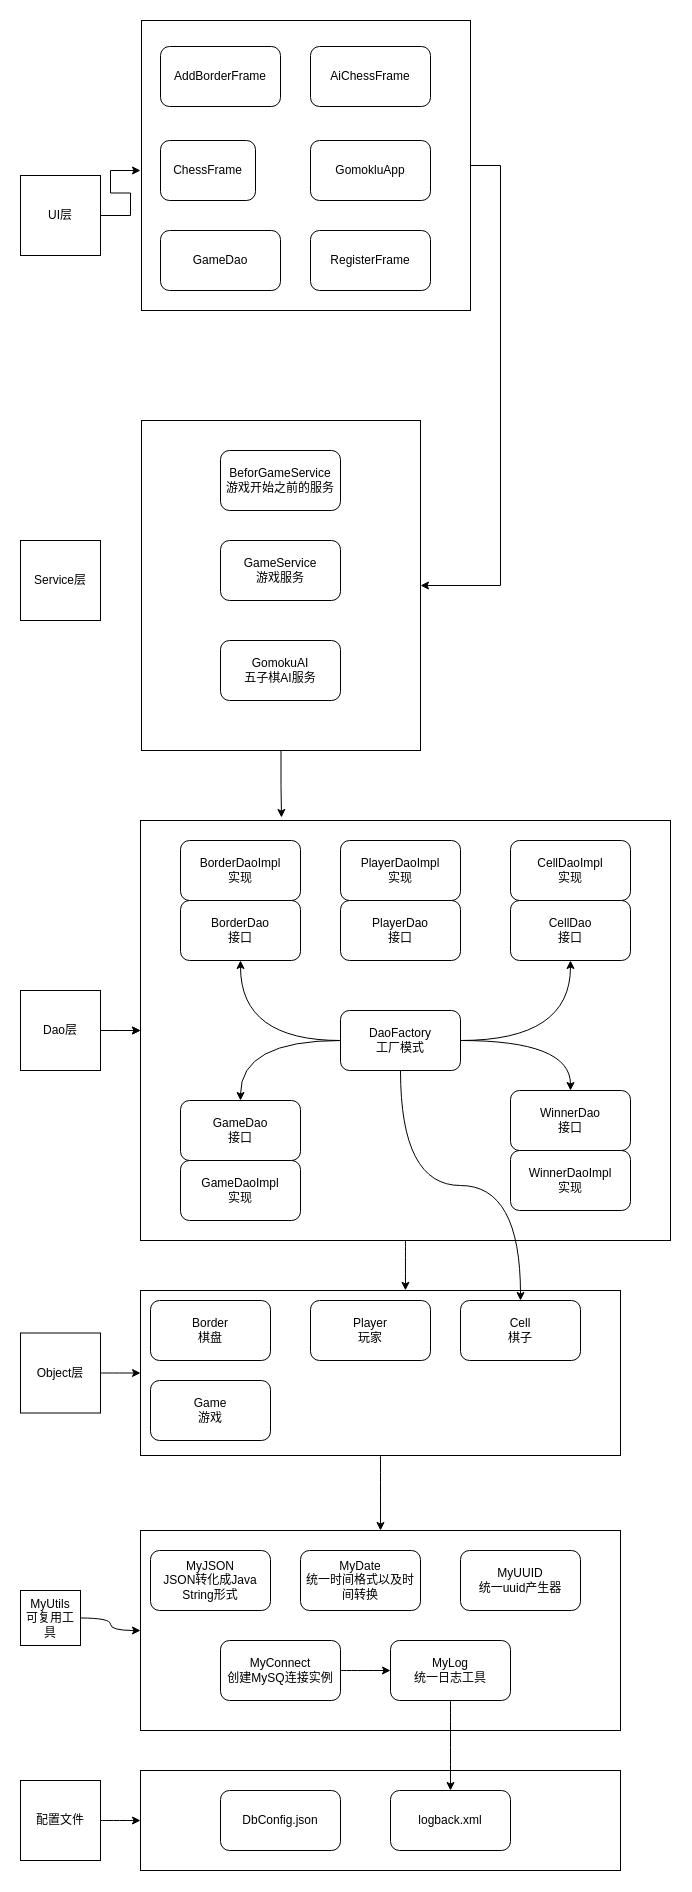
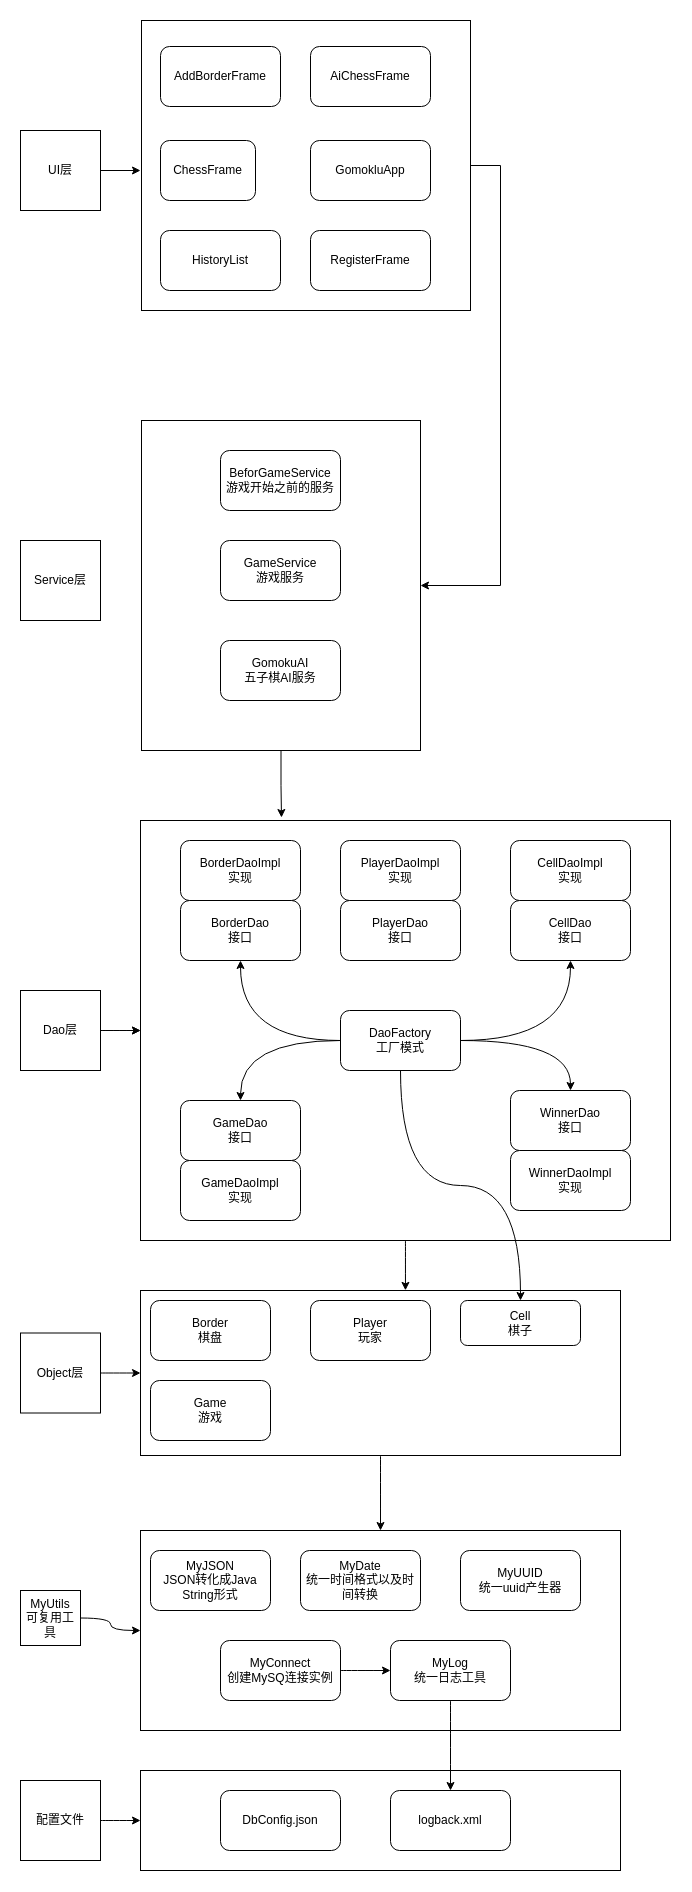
(61, 216) -> (61, 171)
(221, 261) -> (221, 261)
(521, 1331) -> (521, 1323)
